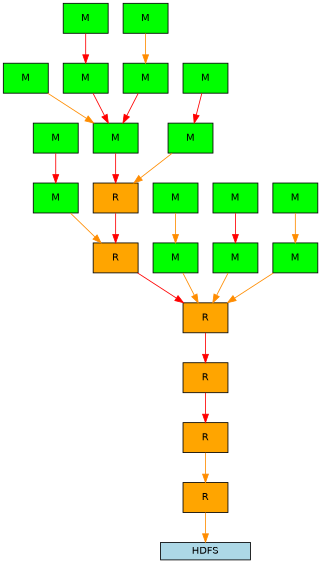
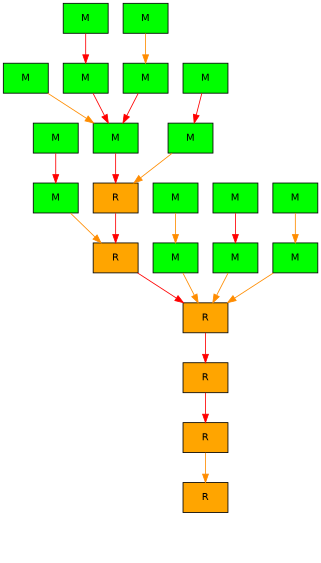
(205, 551) -> none
